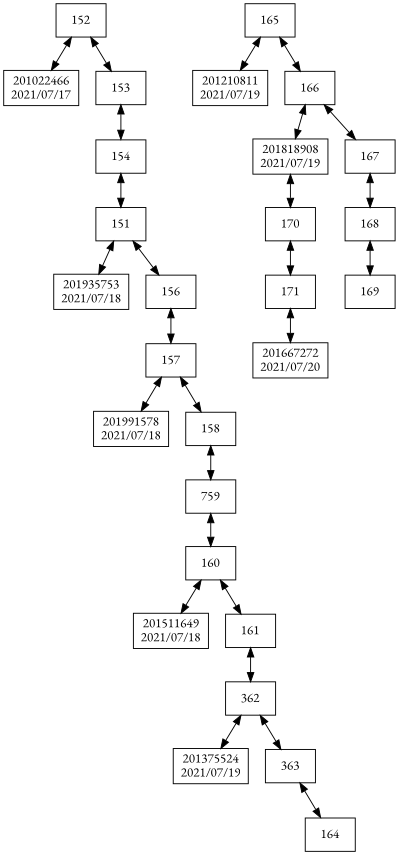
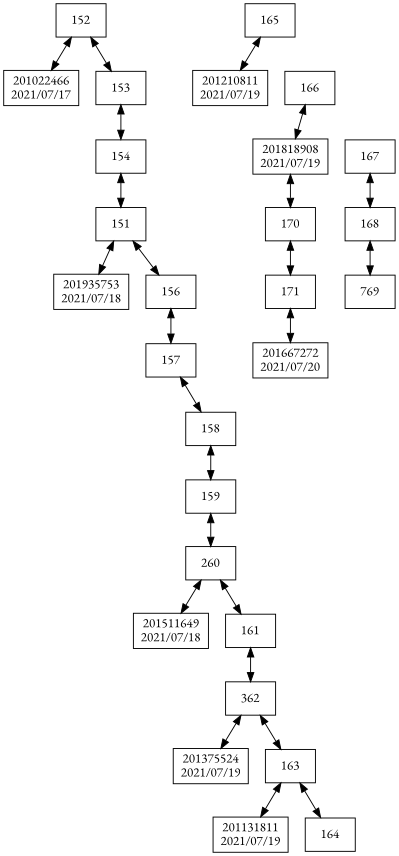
(290, 54) -> none
(340, 122) -> none
(370, 292) -> (370, 292)
(131, 429) -> none
(211, 497) -> (211, 497)
(211, 563) -> (211, 563)
(290, 766) -> (290, 766)
none -> (251, 835)
